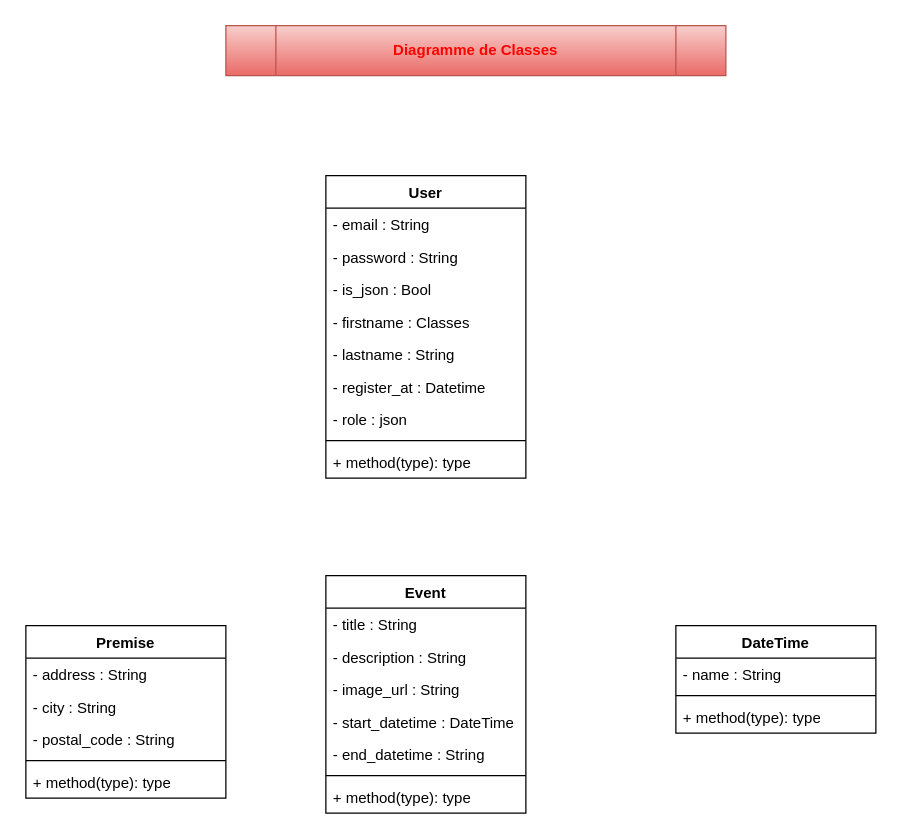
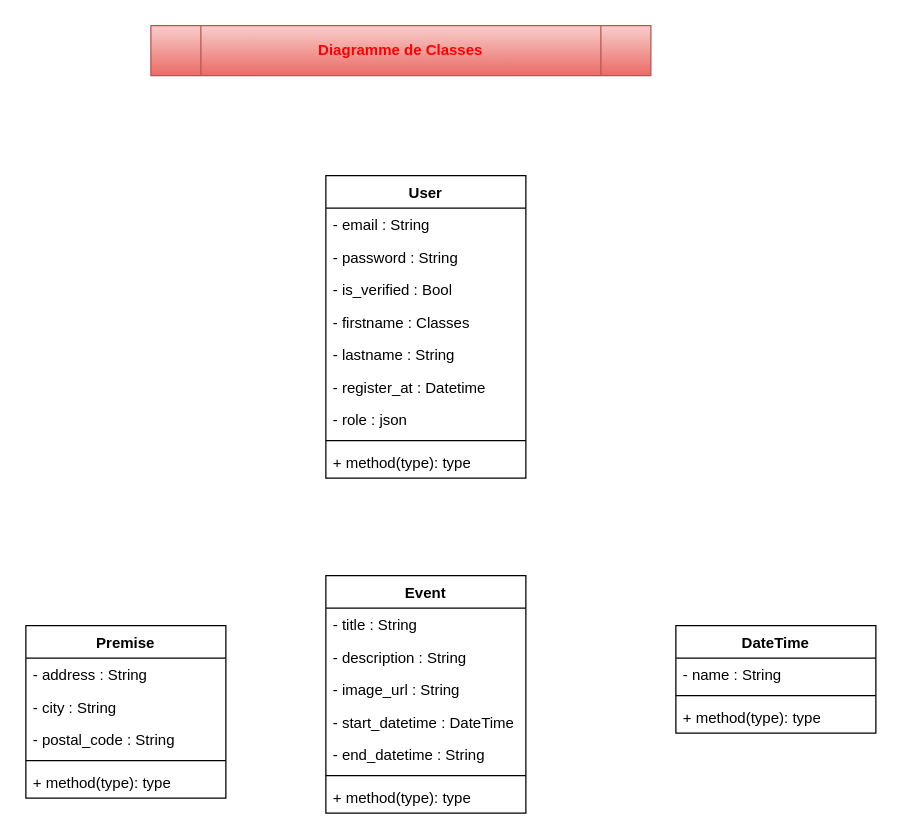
(476, 51) -> (401, 51)
(389, 291) -> (402, 291)
